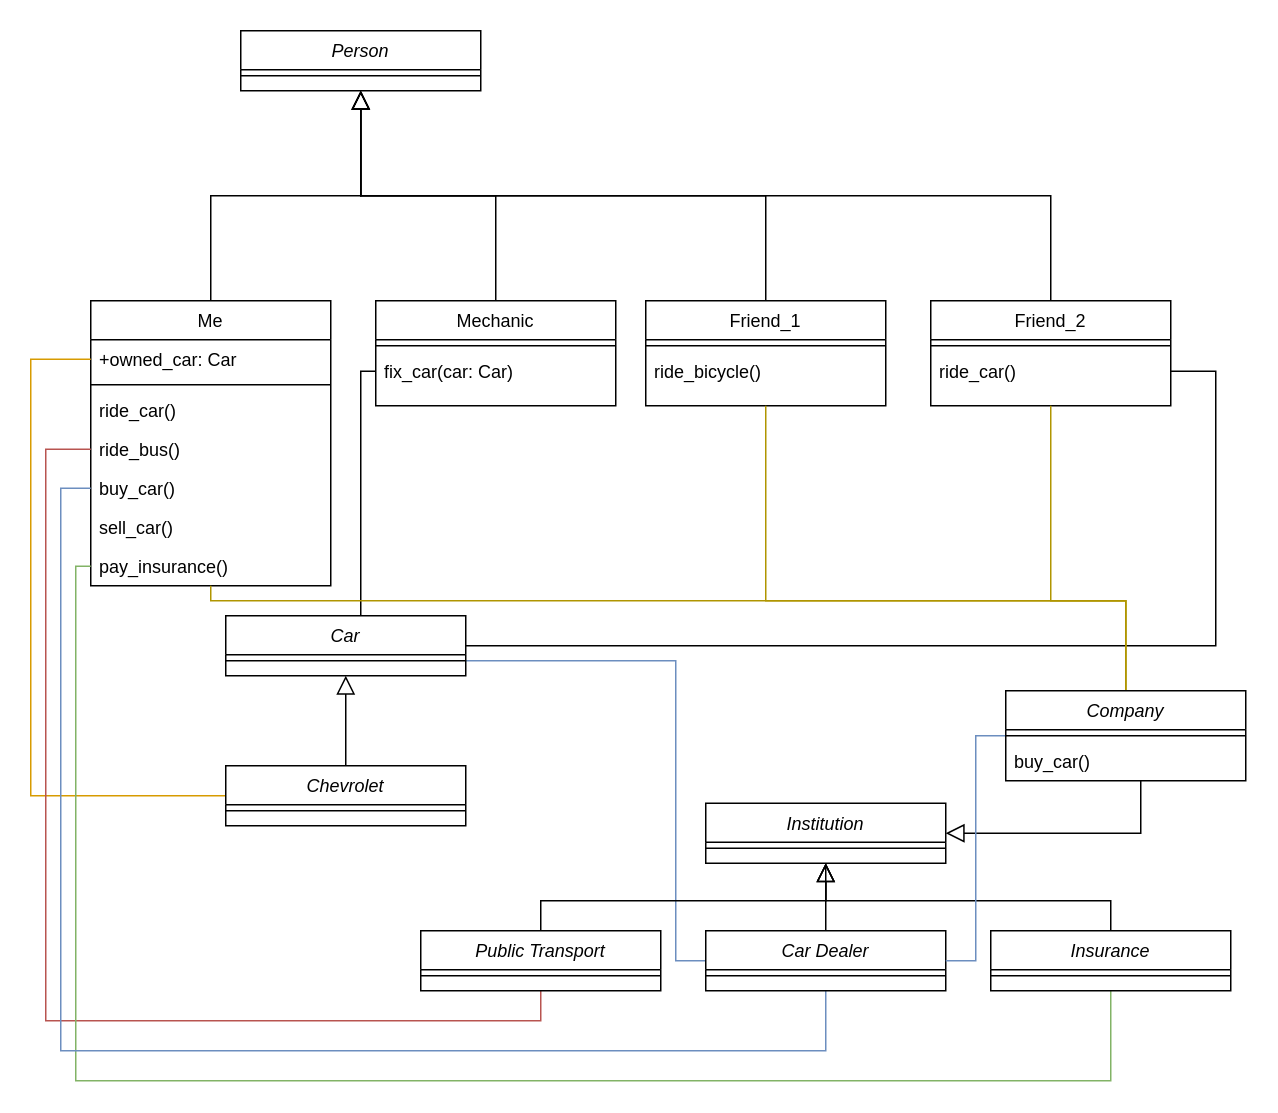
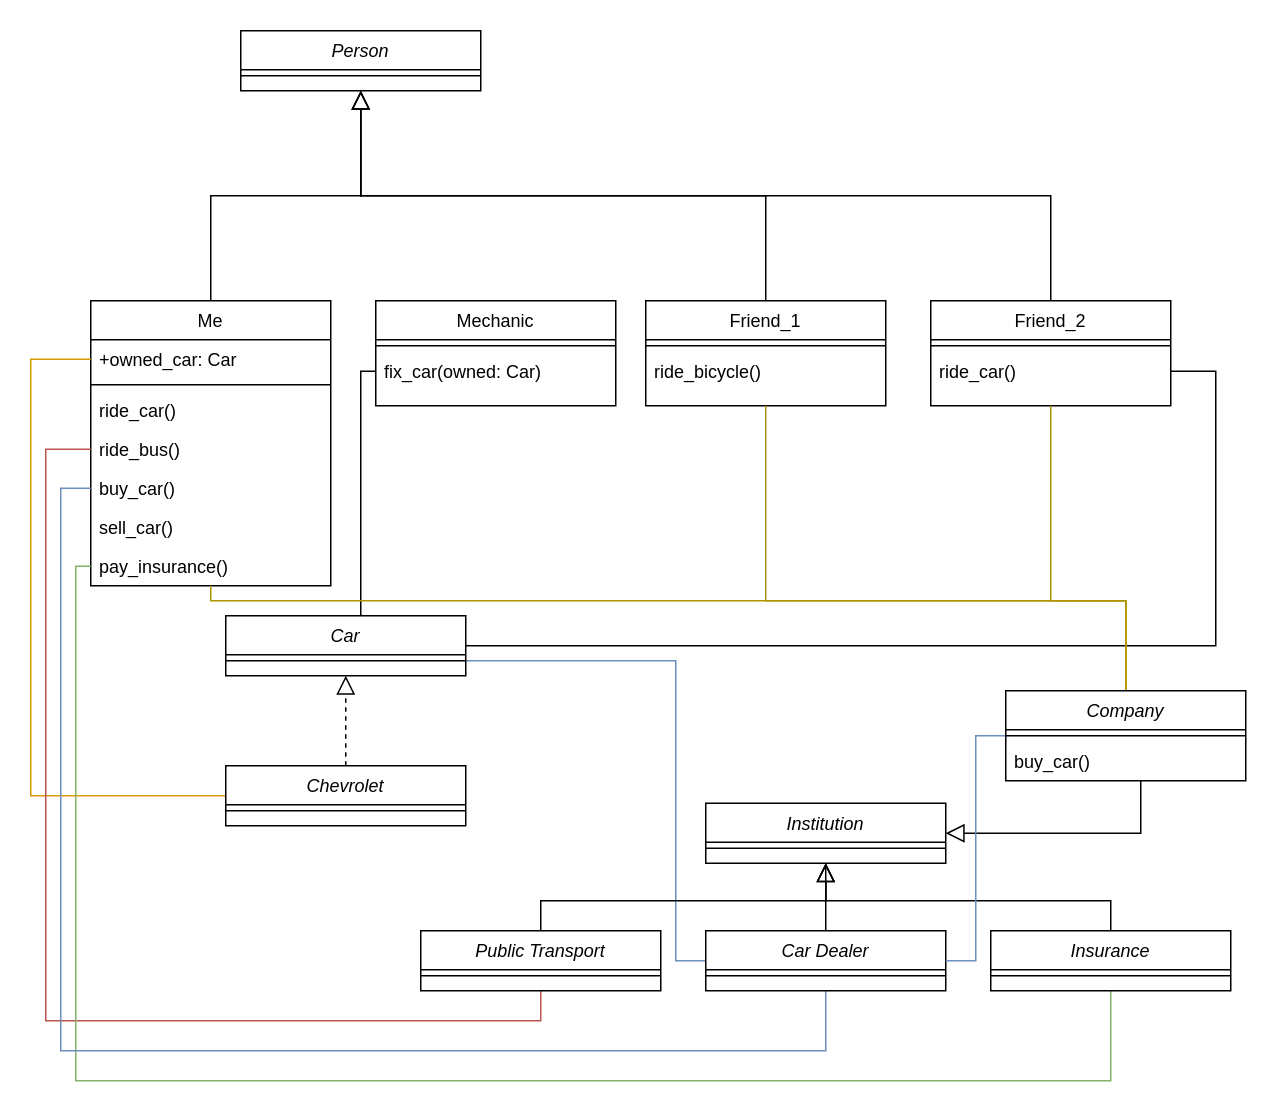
(496, 249) -> none
(463, 372) -> (473, 372)
(346, 728) -> (346, 728)
